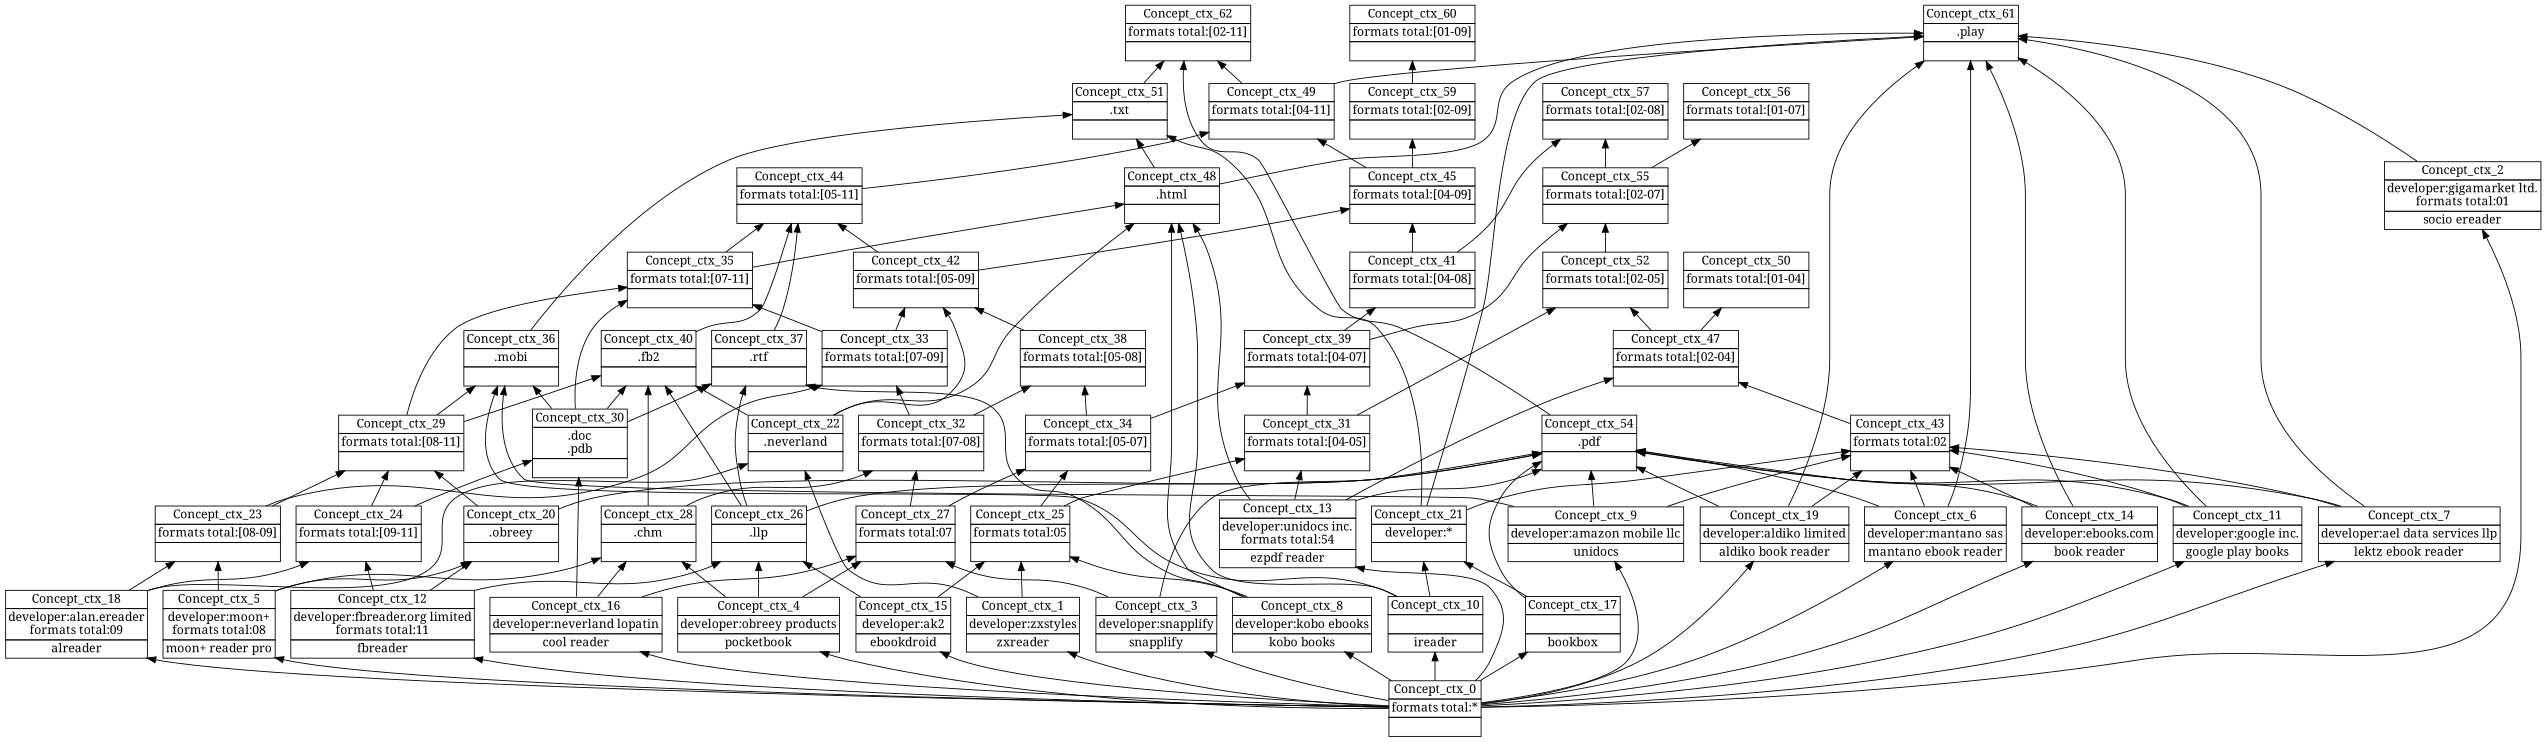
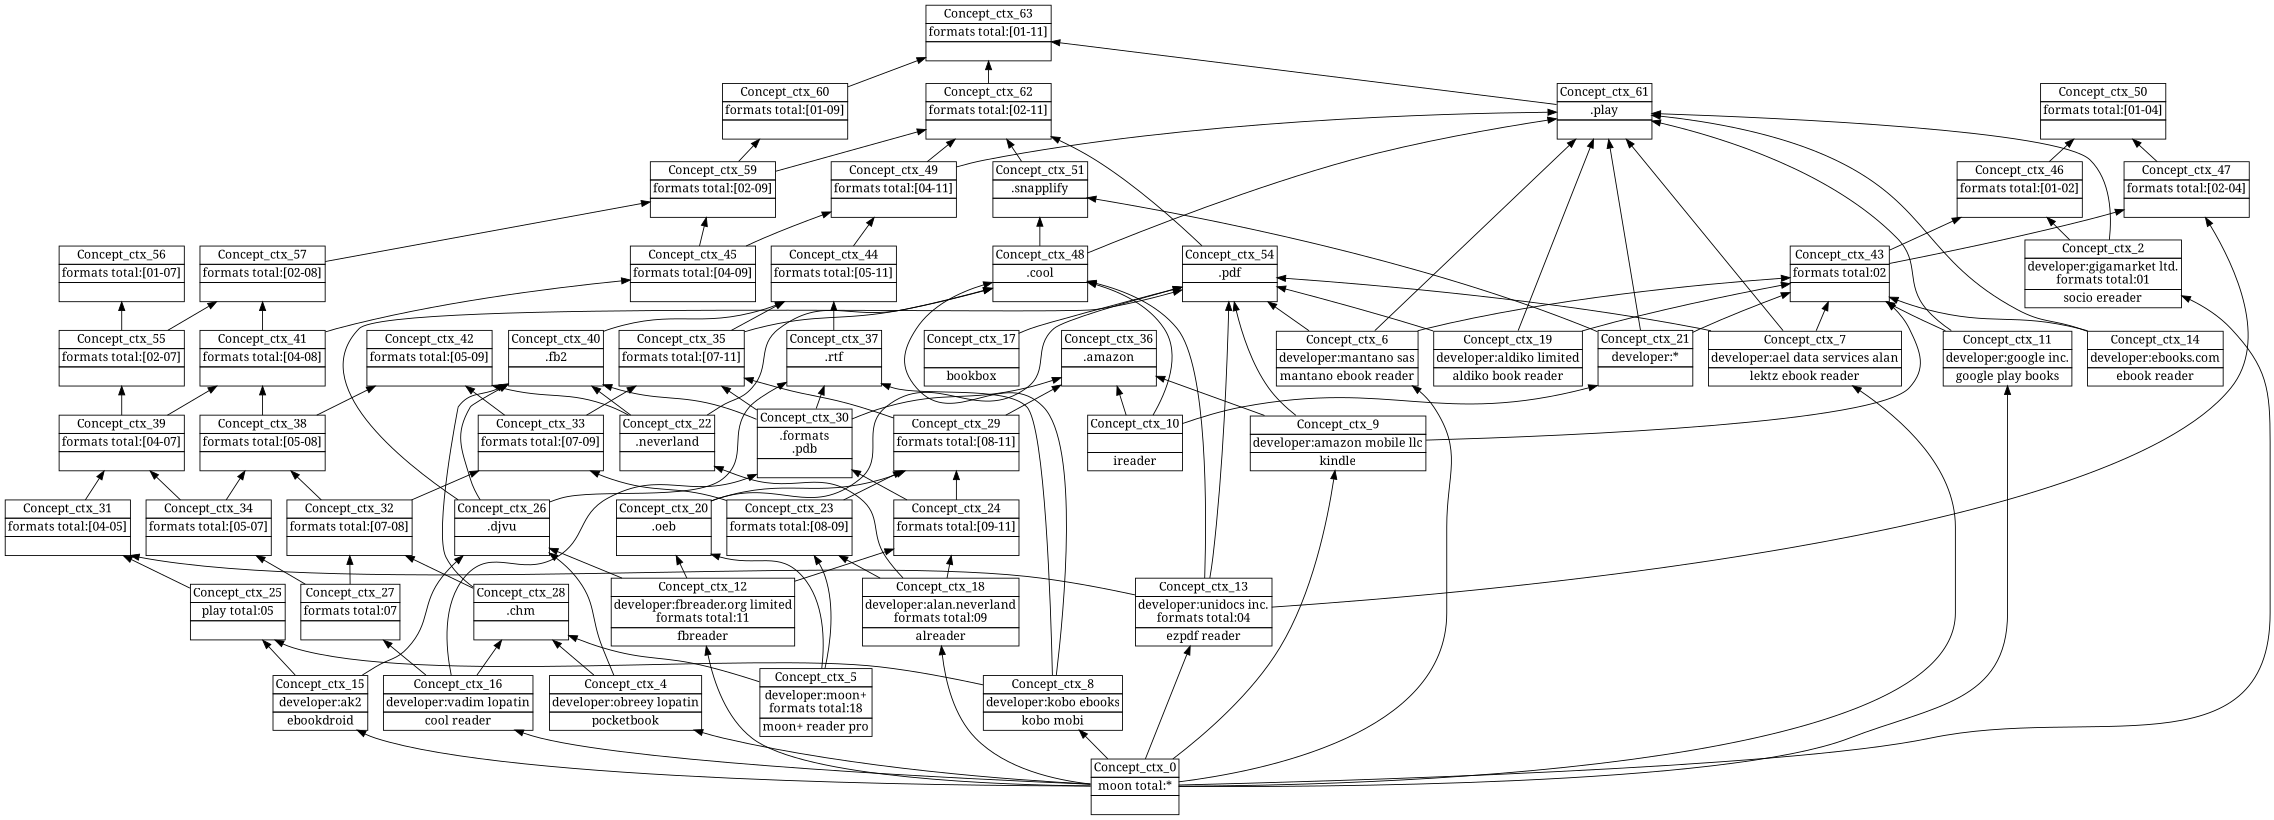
none -> (989, 33)
(1120, 110) -> (1040, 189)
(764, 149) -> none
none -> (847, 152)
none -> (2020, 190)
(1172, 195) -> (1040, 273)
none -> (483, 233)
(861, 240) -> none
(1160, 242) -> none
(1605, 280) -> none
(511, 357) -> (1109, 357)
(528, 400) -> none
none -> (263, 405)
(580, 436) -> (805, 436)
(1842, 479) -> none
(1918, 483) -> none
(1051, 492) -> none
(511, 533) -> (664, 527)
(759, 533) -> (502, 527)
(1020, 533) -> (238, 611)
(2409, 534) -> (1805, 358)
(1288, 540) -> (1204, 618)
(1596, 552) -> (1338, 461)
(2090, 552) -> (2155, 376)
(1499, 581) -> none
(827, 582) -> none
(77, 617) -> (941, 605)
(576, 624) -> (458, 703)
(759, 624) -> (626, 703)
(1023, 624) -> none
(1156, 624) -> none
(219, 630) -> (816, 709)
(1302, 643) -> (1053, 721)
(1761, 664) -> none
(1630, 666) -> none
(1500, 669) -> none
(1435, 671) -> none
(836, 694) -> none
(1435, 708) -> (1135, 786)
